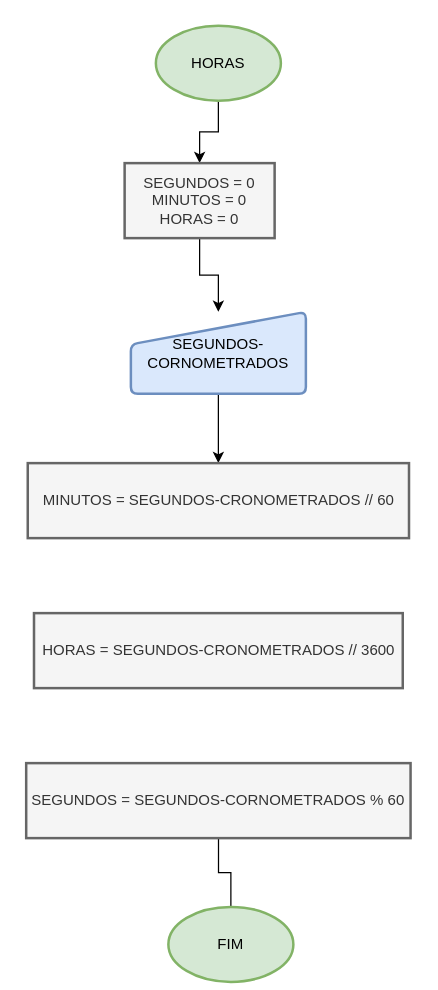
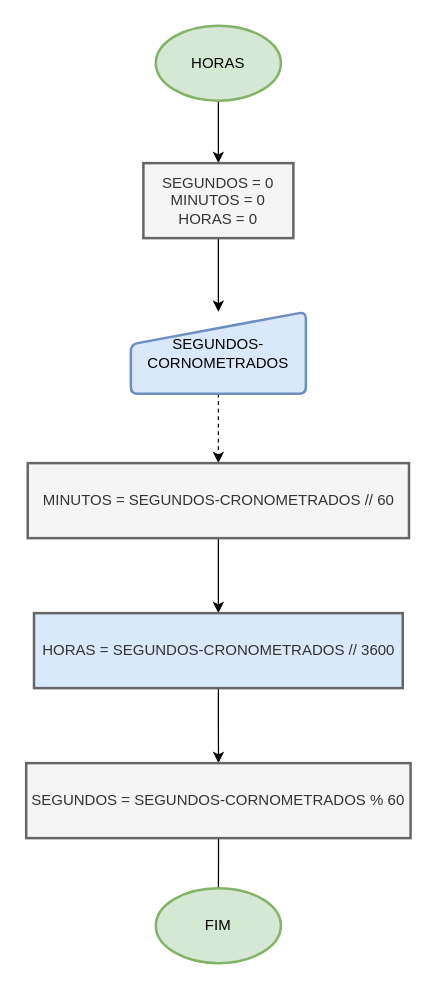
(199, 201) -> (218, 201)
(218, 425) -> (218, 425)
none -> (218, 571)
(218, 651) -> (218, 651)
none -> (218, 722)
(231, 944) -> (218, 926)
